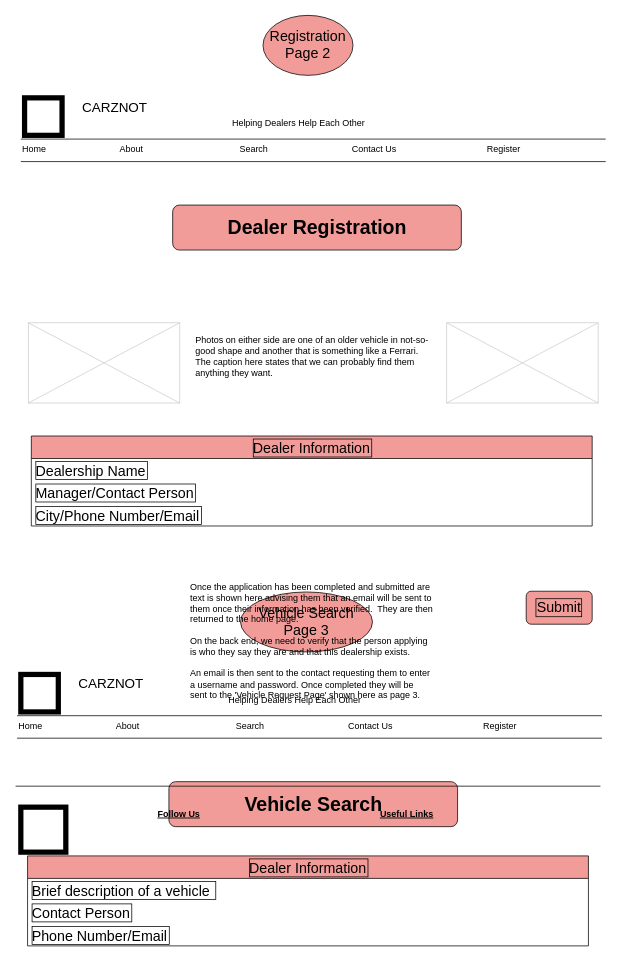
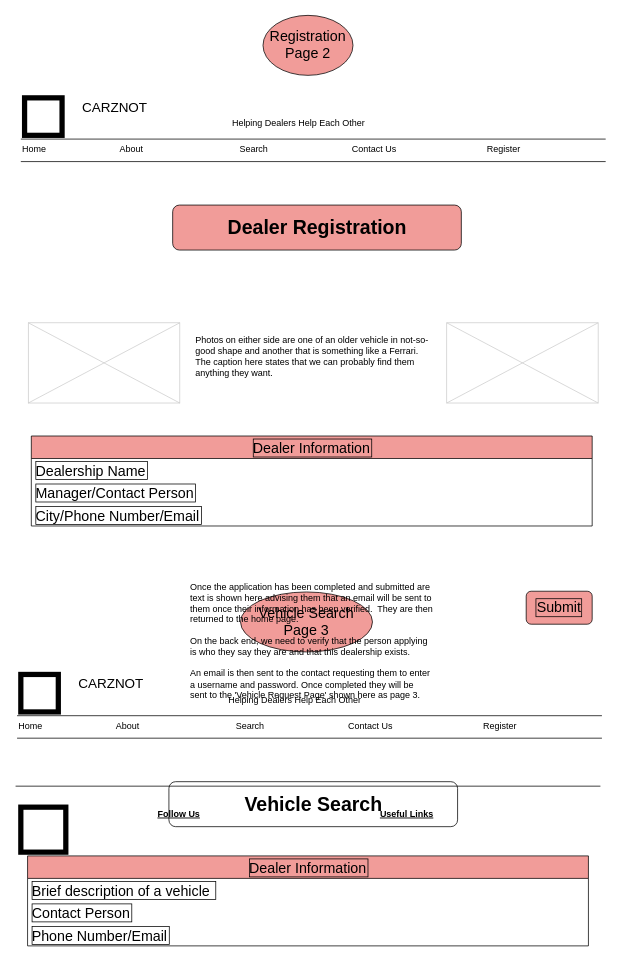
(313, 804) -> (313, 804)
